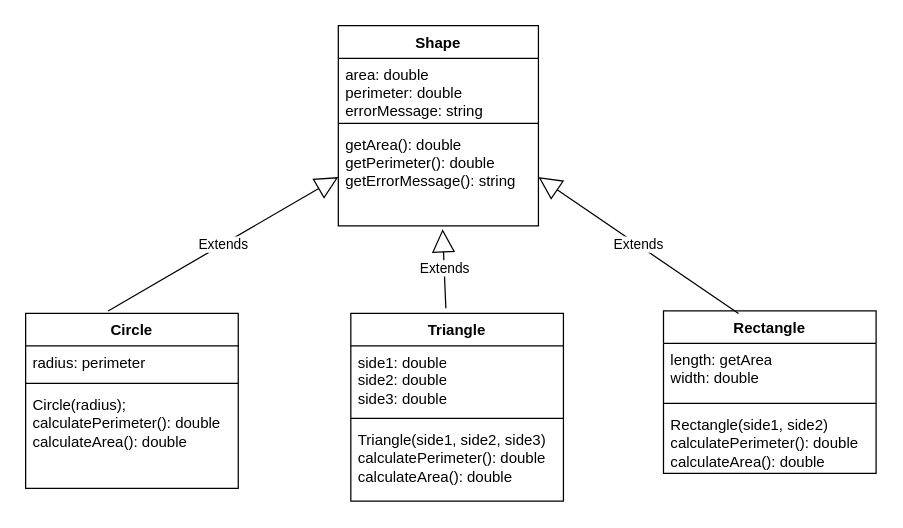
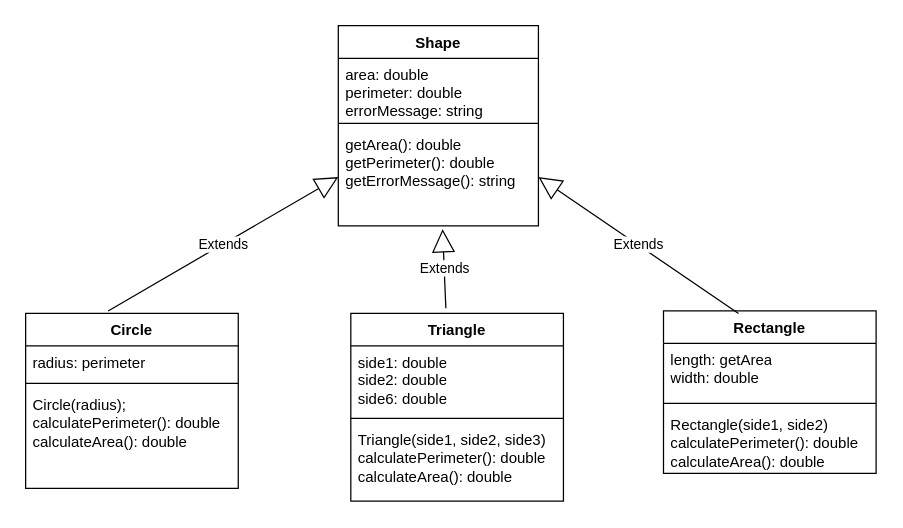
(405, 381) -> (405, 381)
